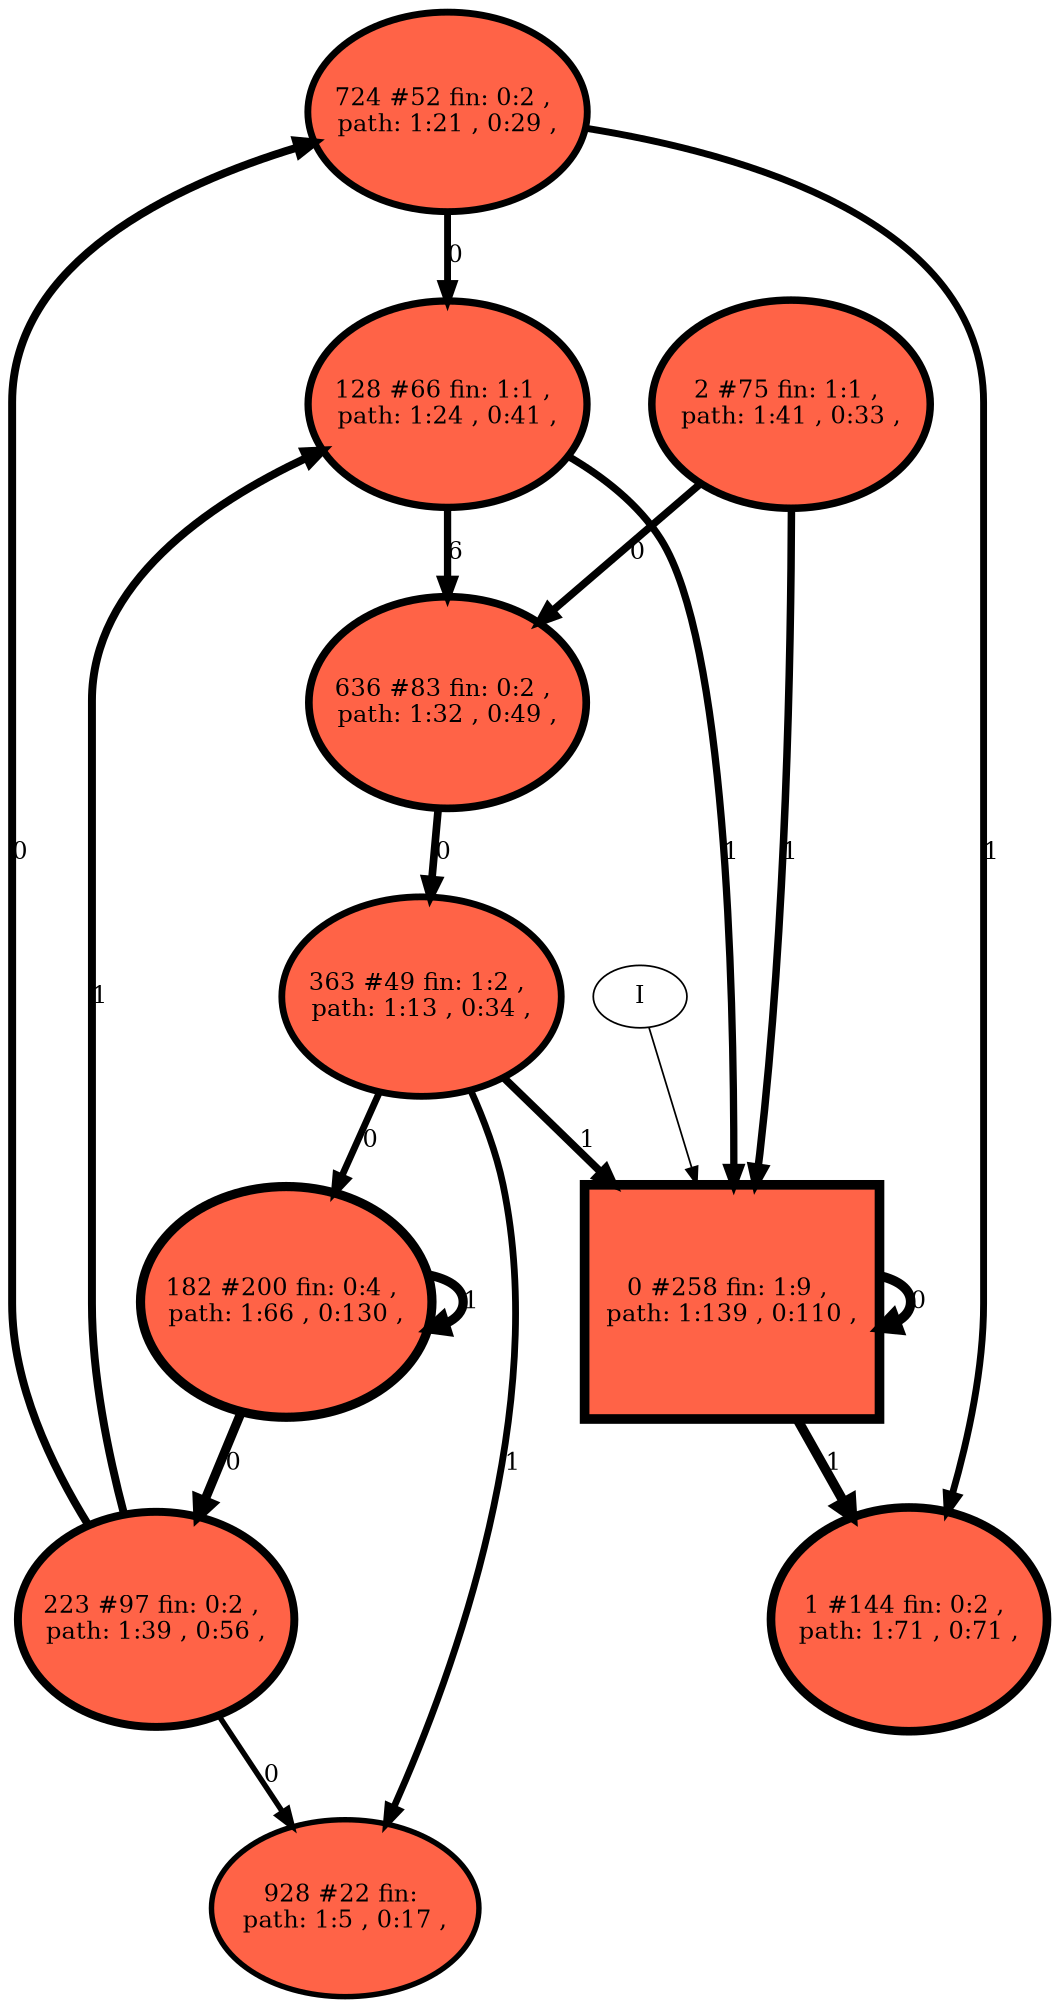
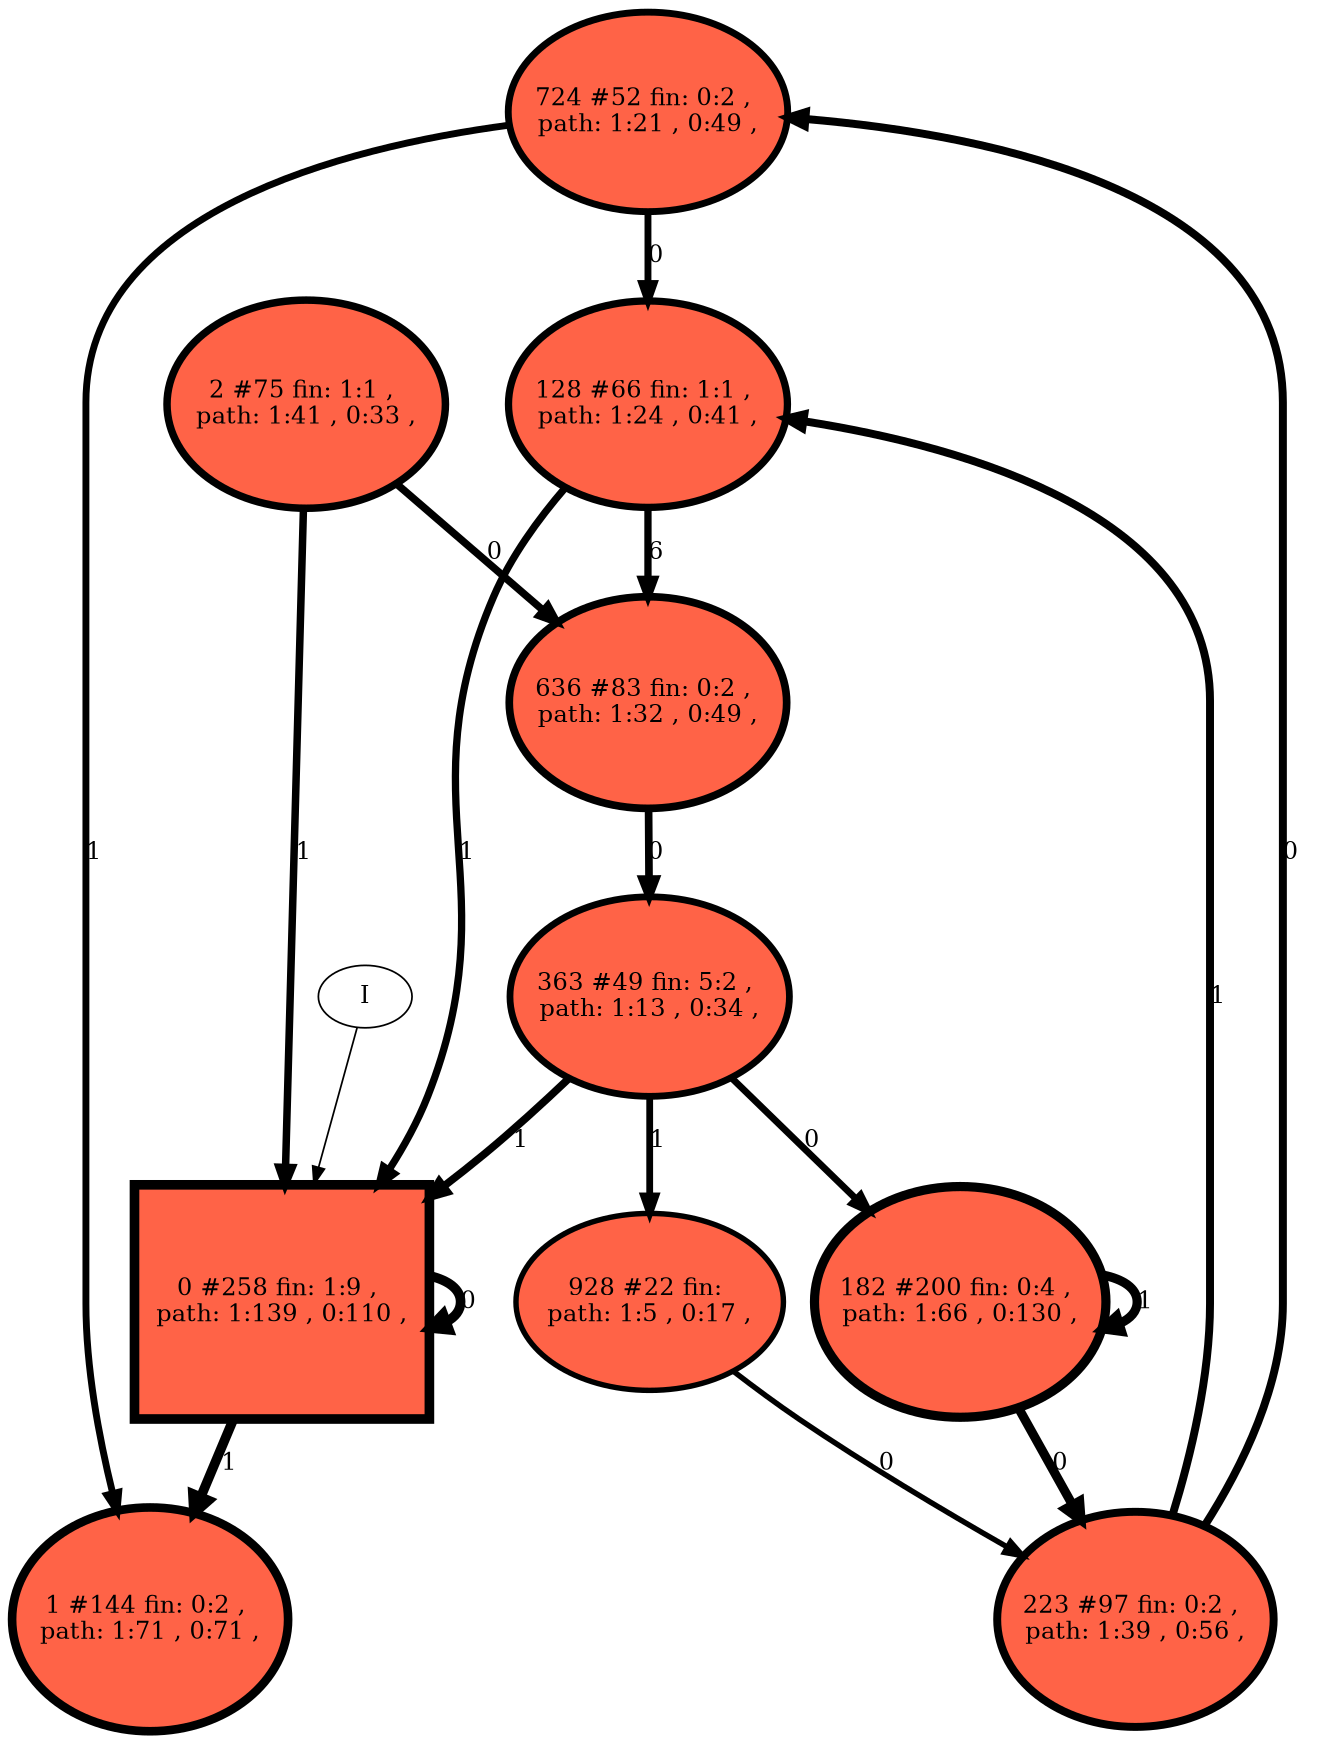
(448, 112) -> (648, 112)
(422, 997) -> (650, 997)
(251, 1764) -> (867, 1463)
